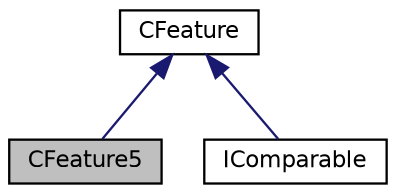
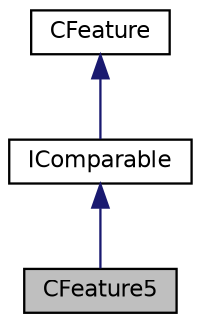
(130, 106) -> (100, 238)
